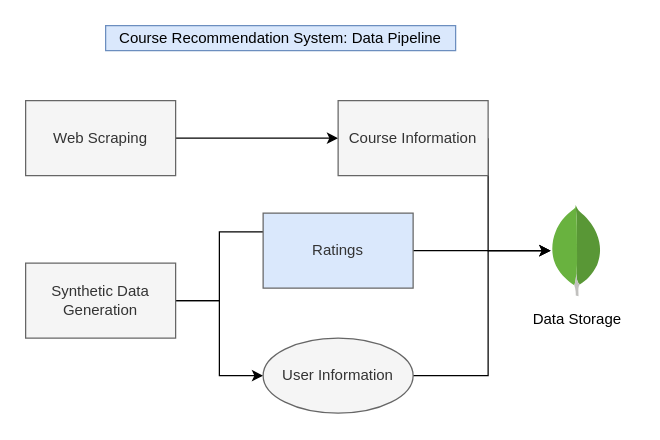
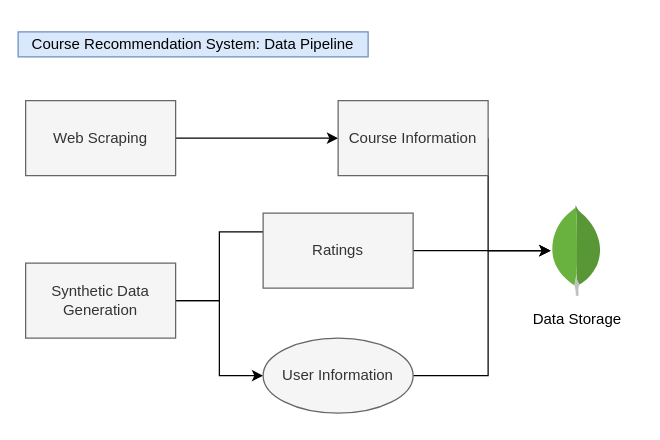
(281, 38) -> (193, 44)
(338, 251) -> (338, 251)
